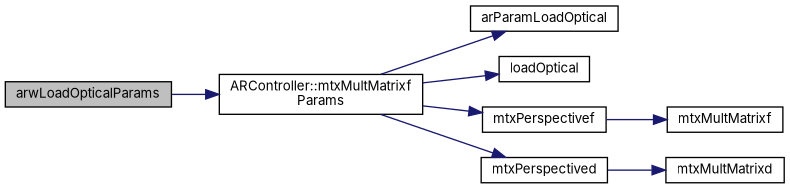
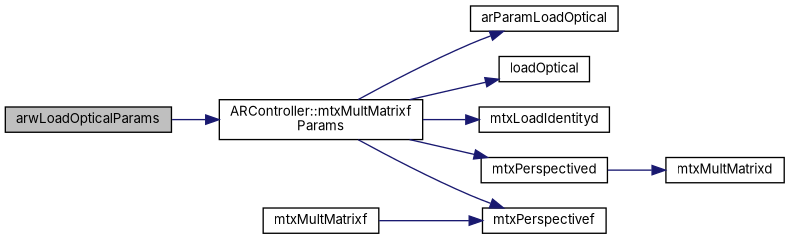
none -> (544, 120)
(630, 120) -> (424, 221)
